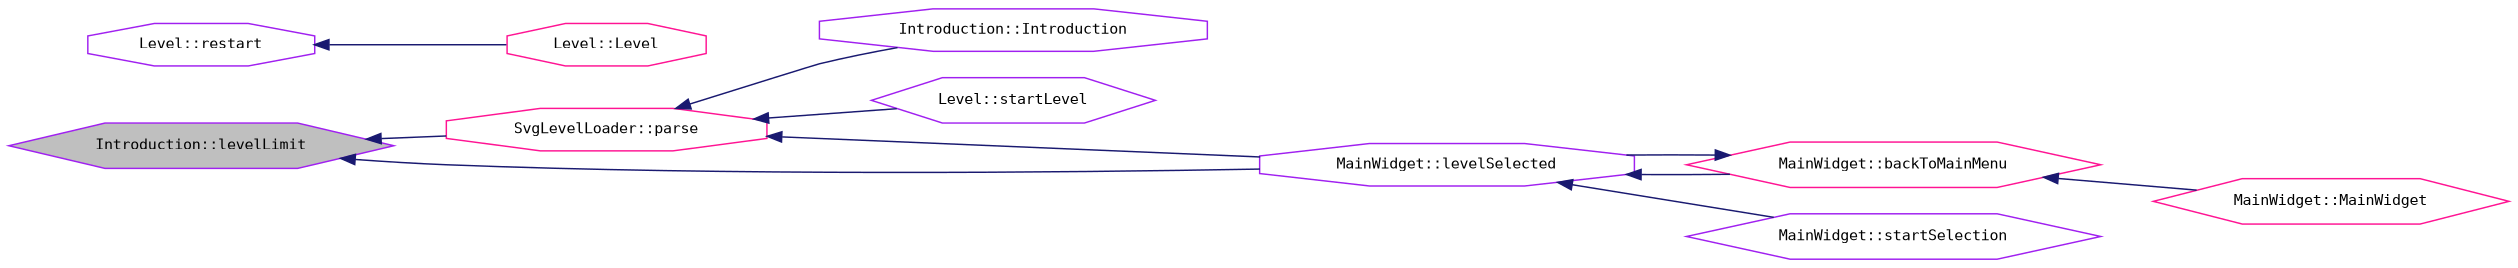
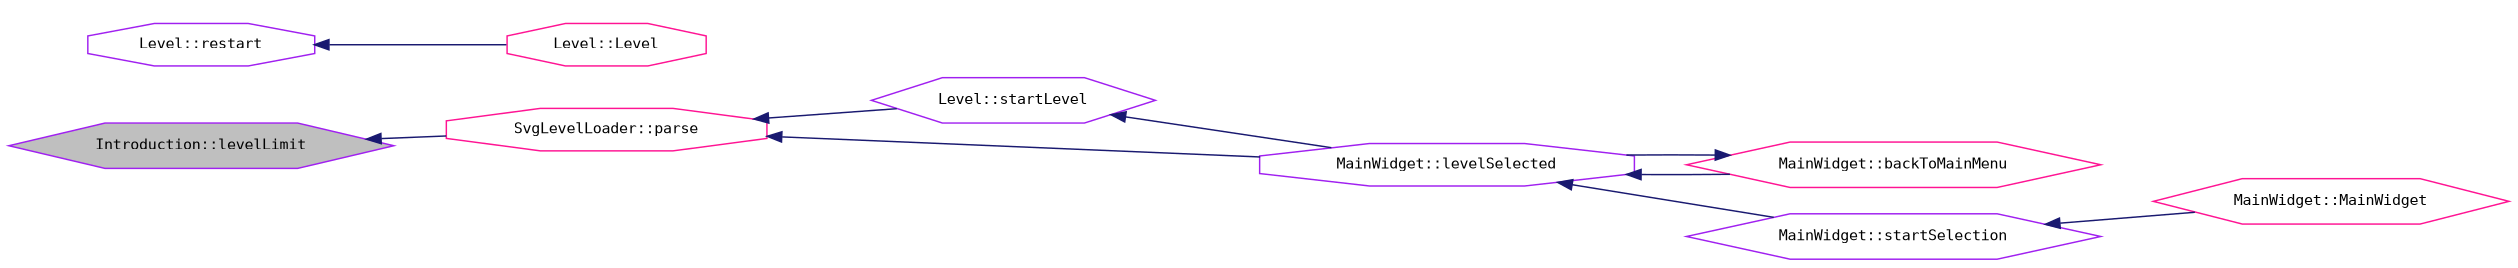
(1013, 30) -> none
(807, 172) -> (1229, 132)
(2127, 184) -> (2127, 218)
